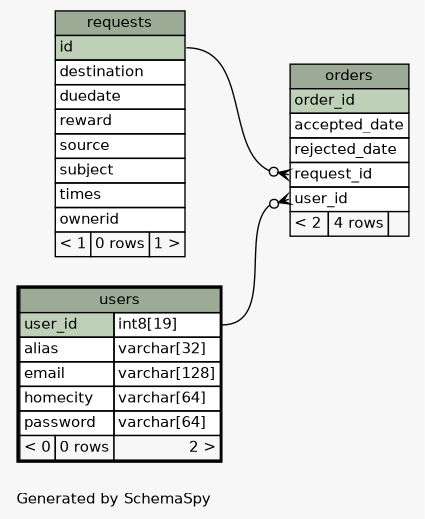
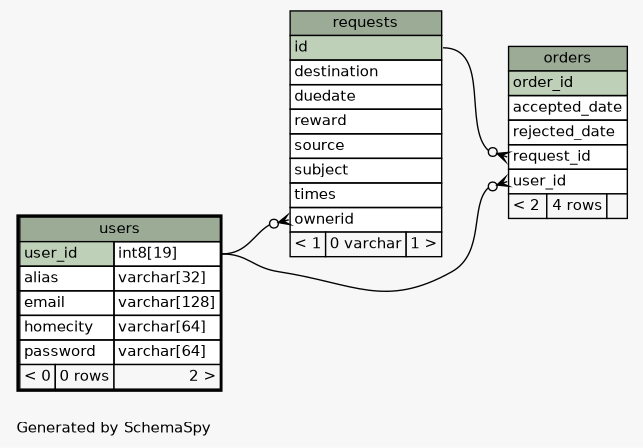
(120, 244) -> (366, 244)
none -> (248, 244)
